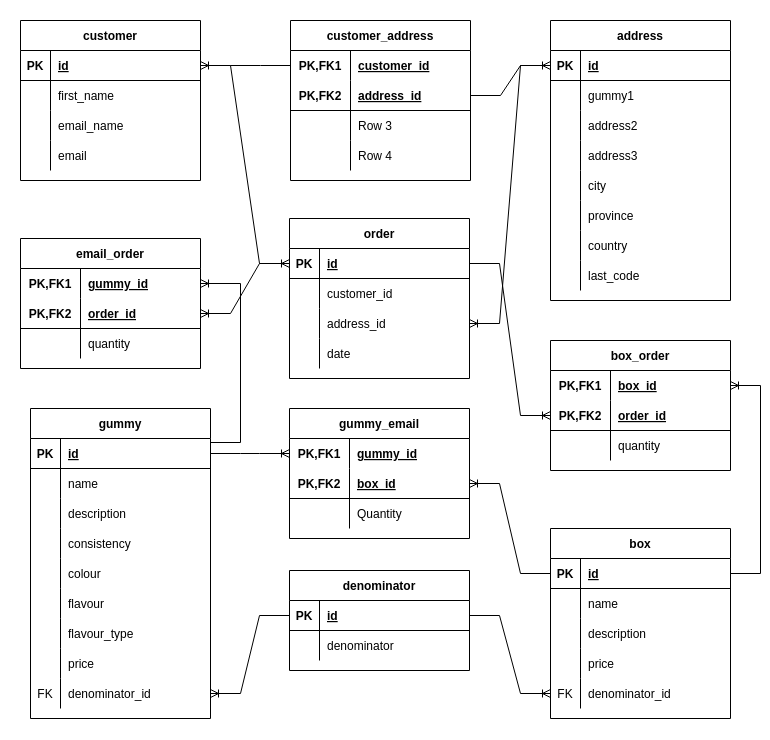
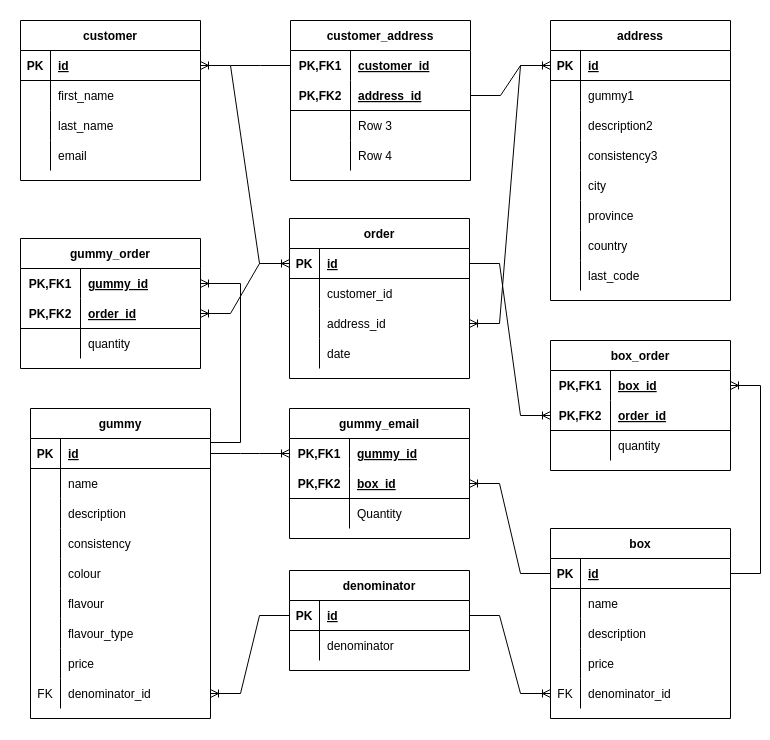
(88, 126) -> (87, 126)
(615, 126) -> (625, 126)
(615, 156) -> (627, 156)
(110, 254) -> (110, 254)
